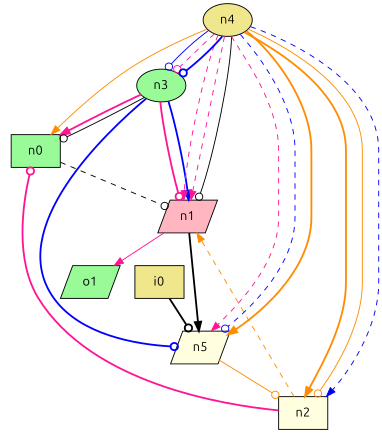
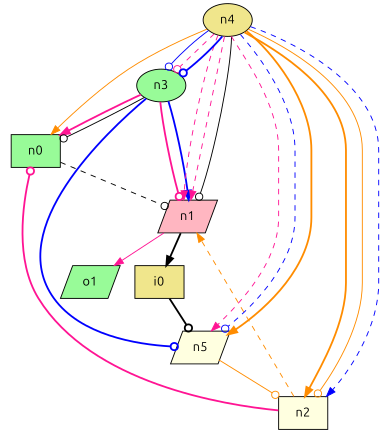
(194, 277) -> (175, 245)
